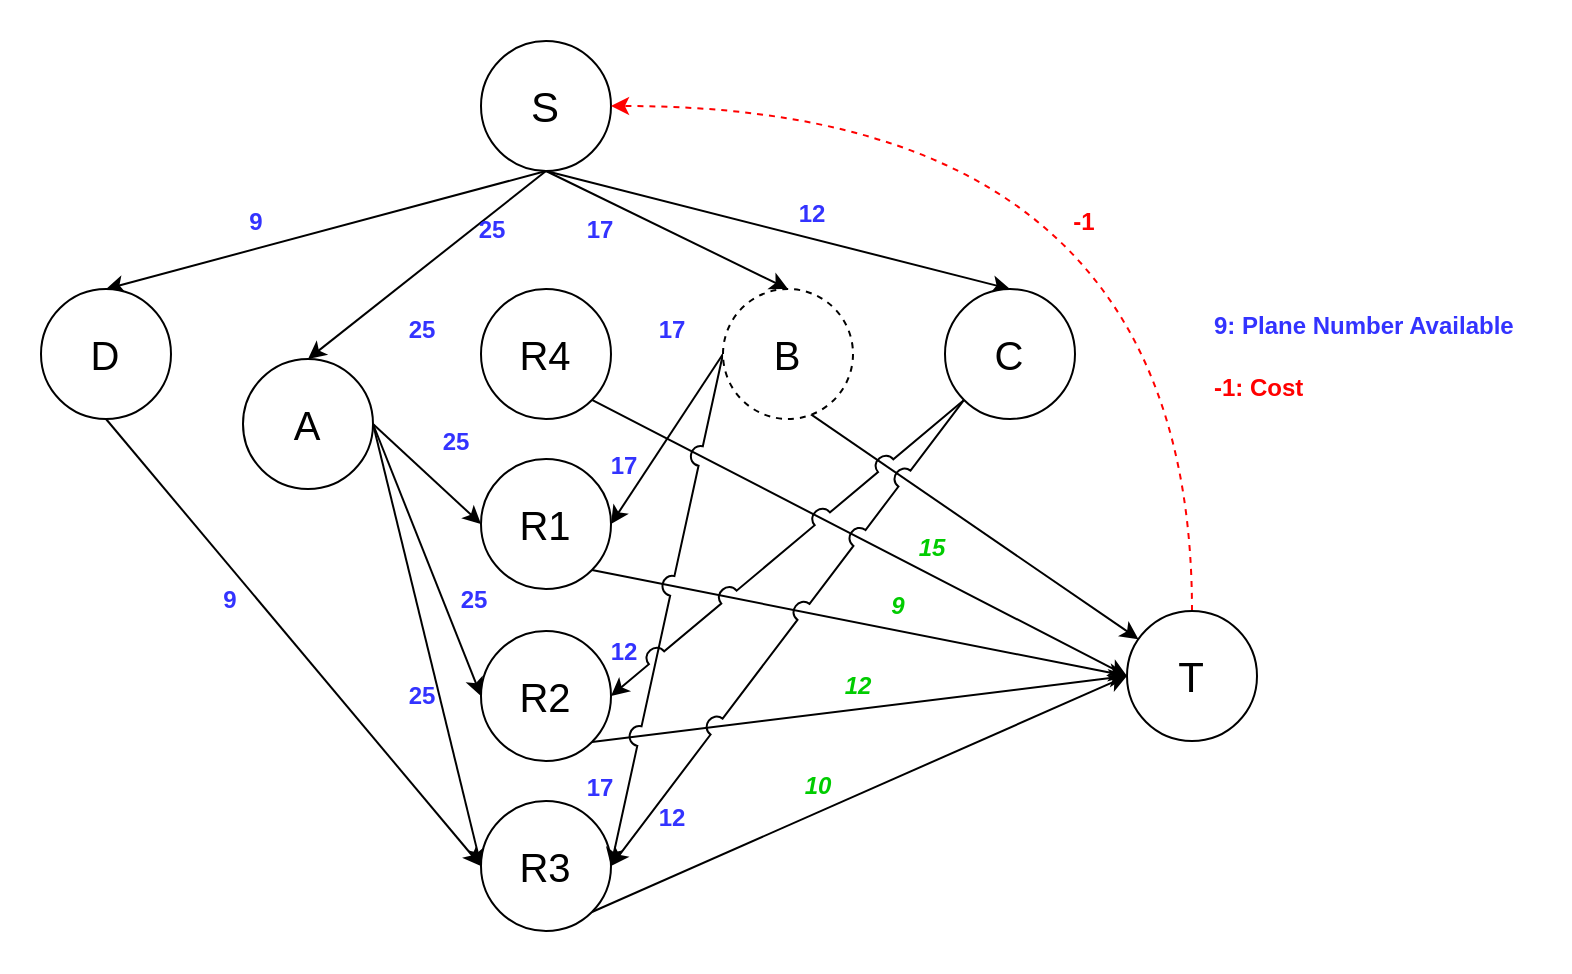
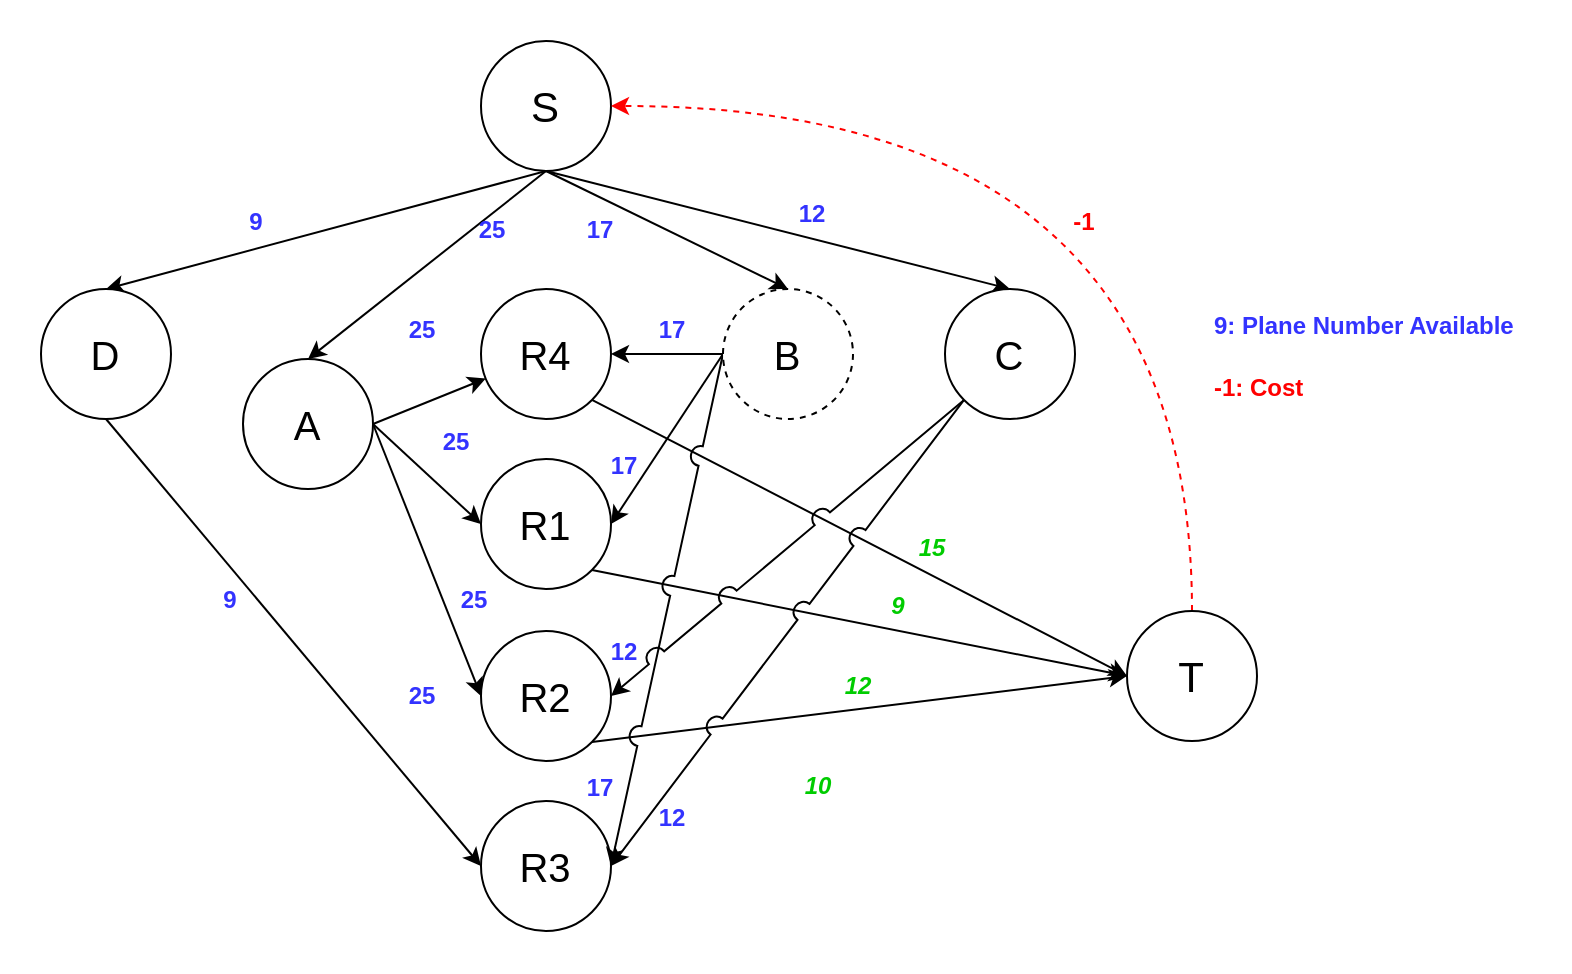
none -> (423, 404)
(968, 522) -> (672, 354)
(428, 649) -> none
(854, 797) -> none
